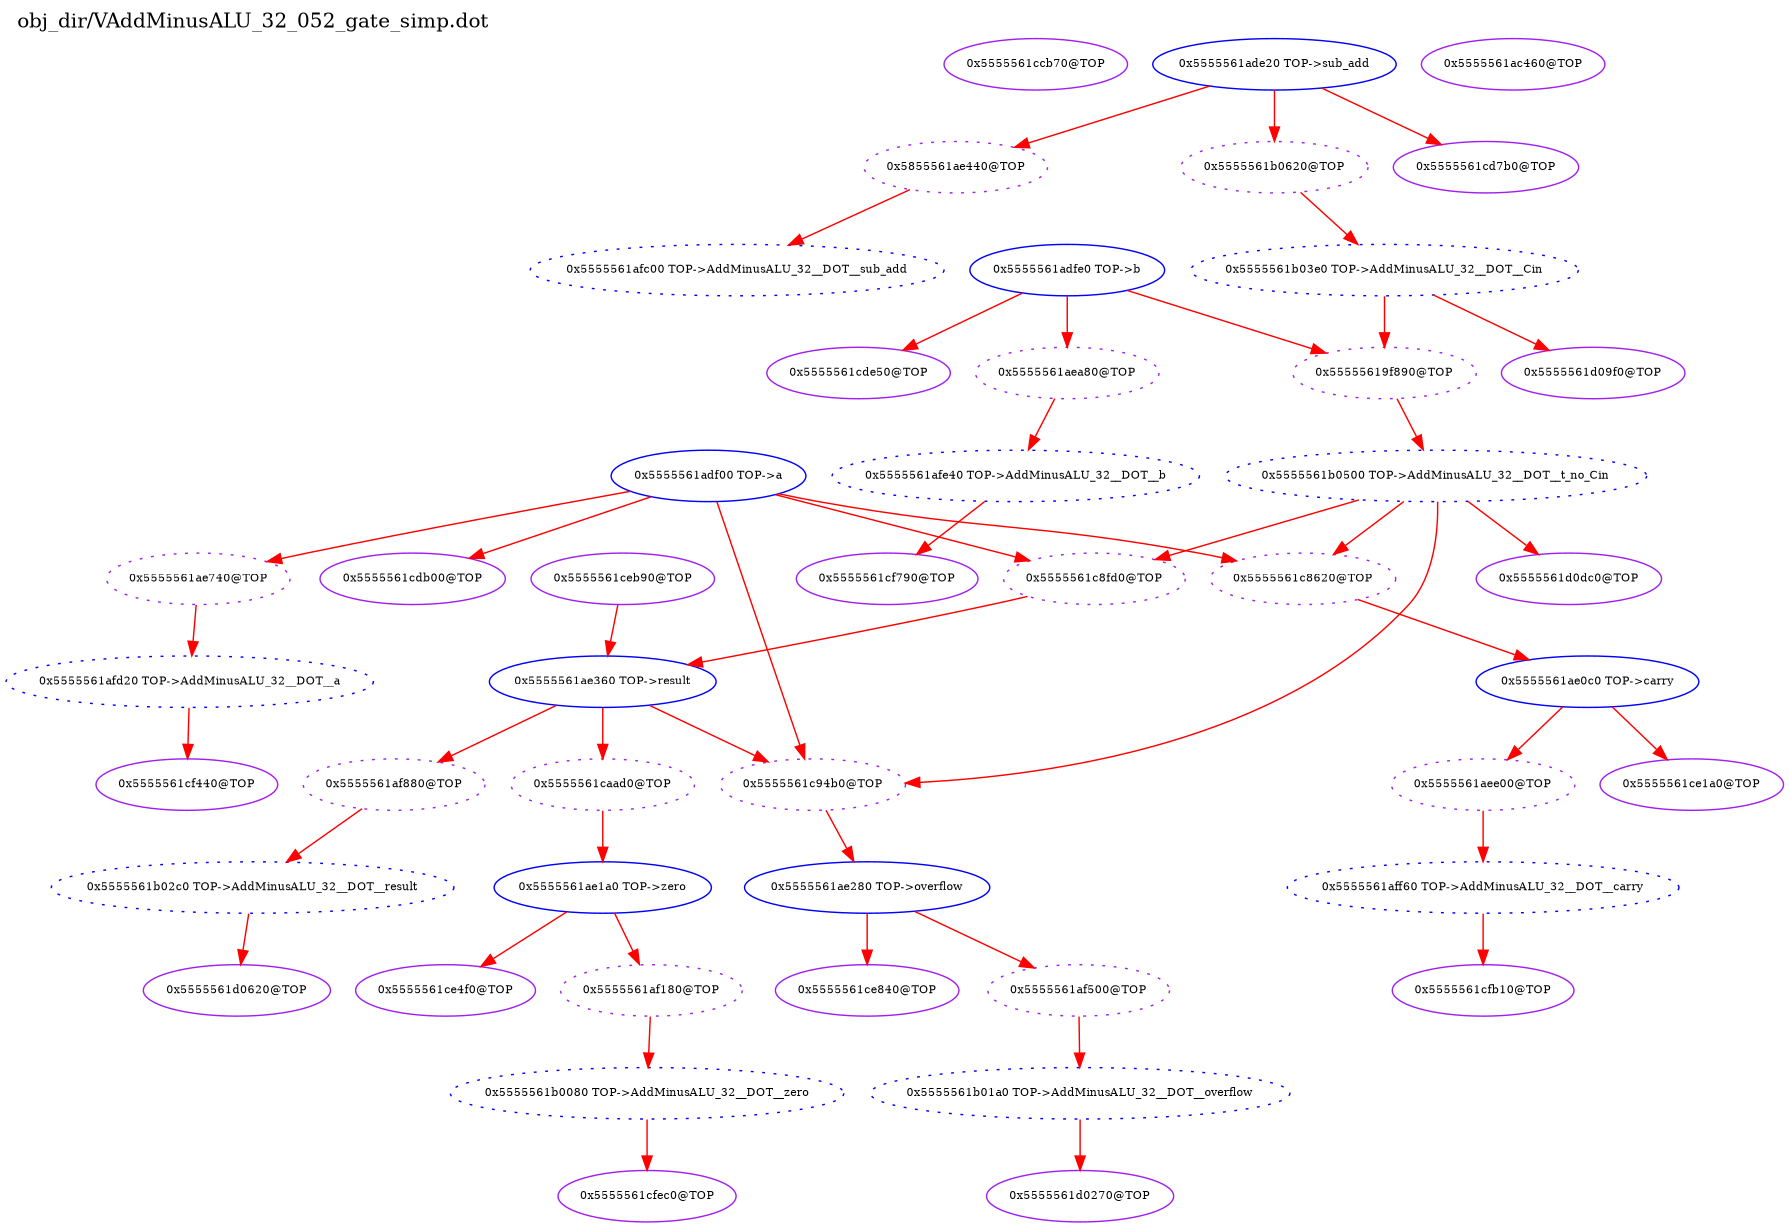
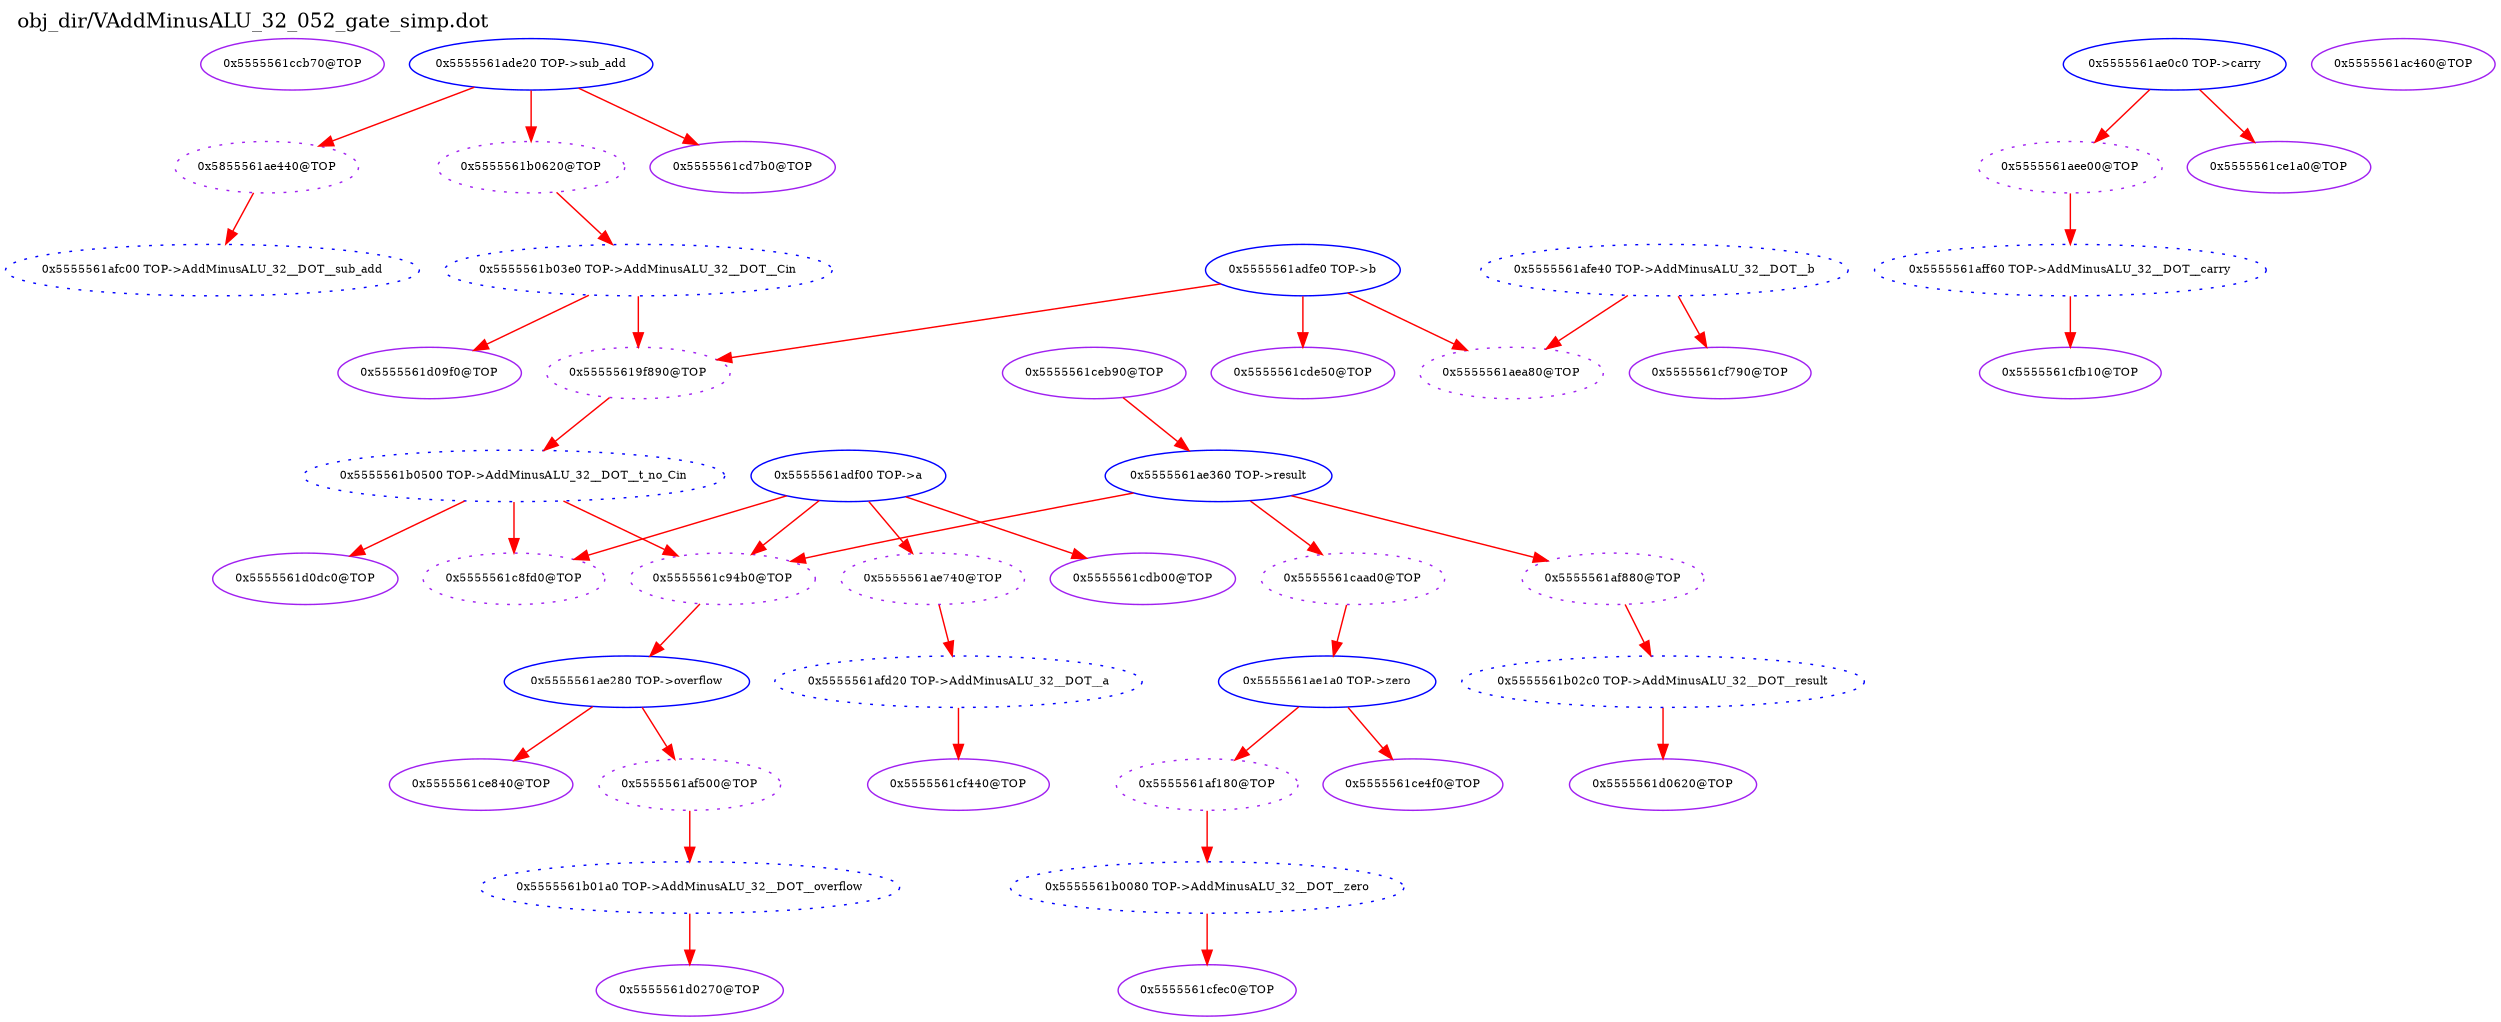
(1045, 418) -> (1593, 318)
(1303, 579) -> none
(865, 631) -> none
